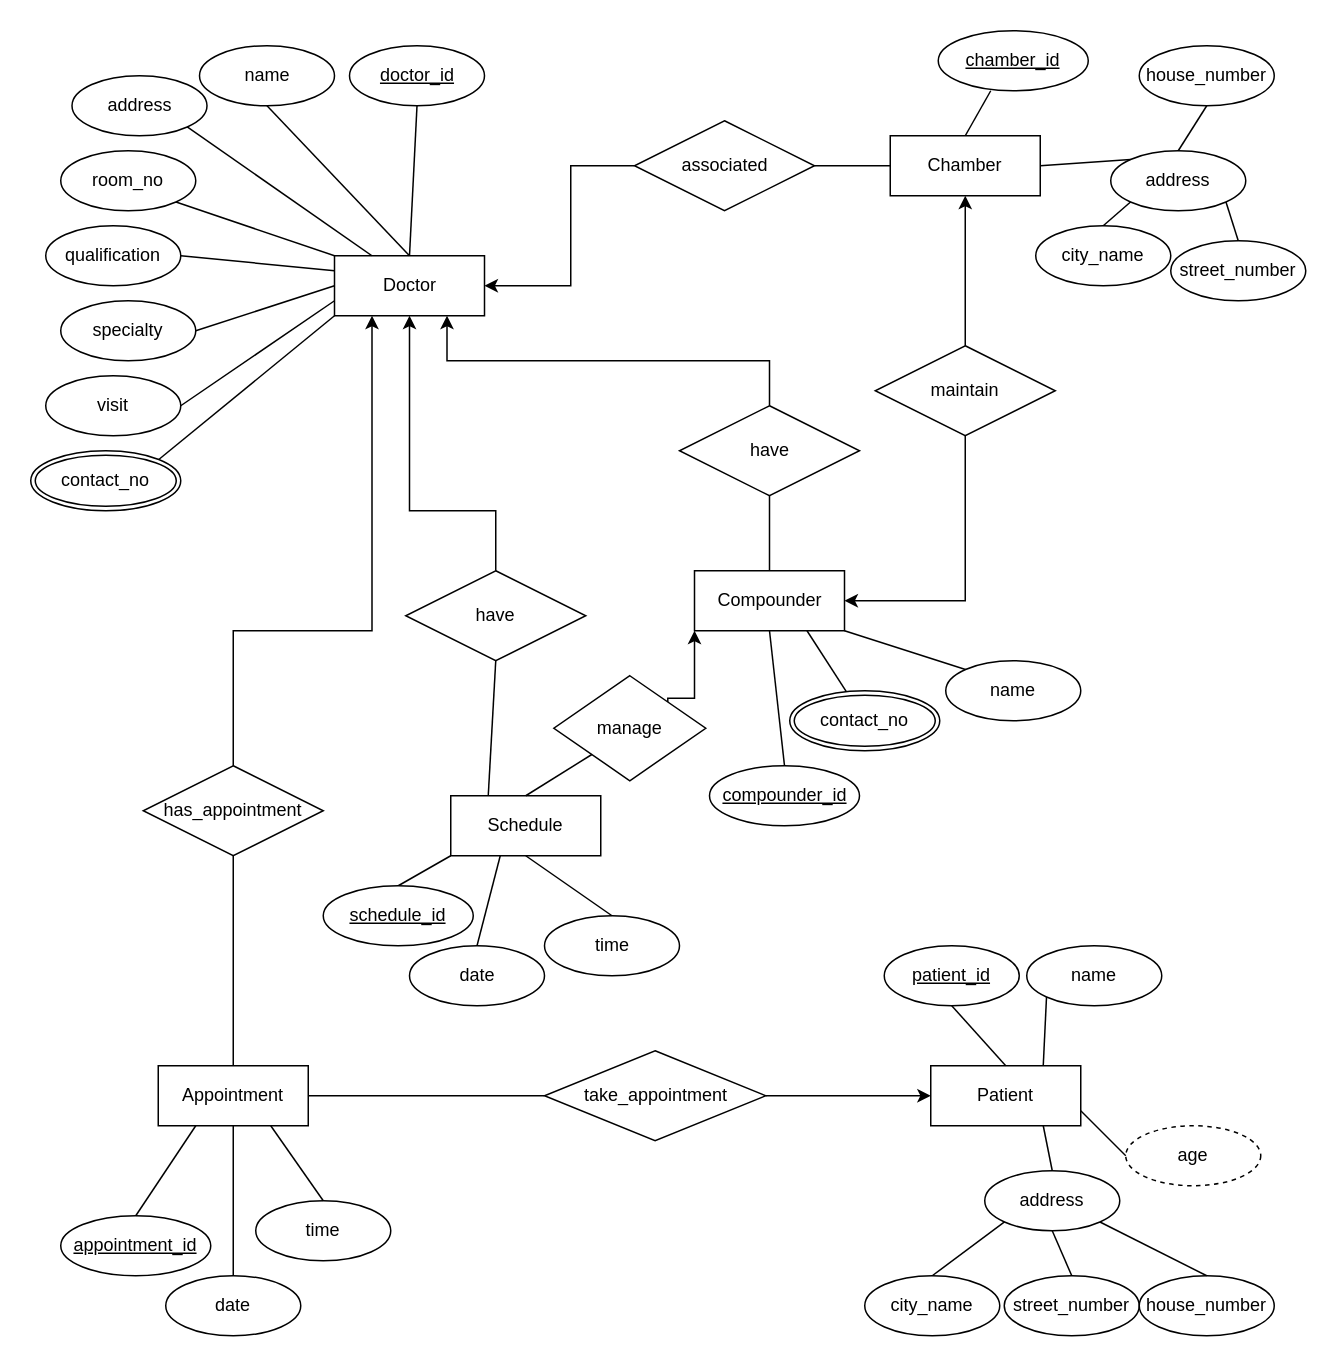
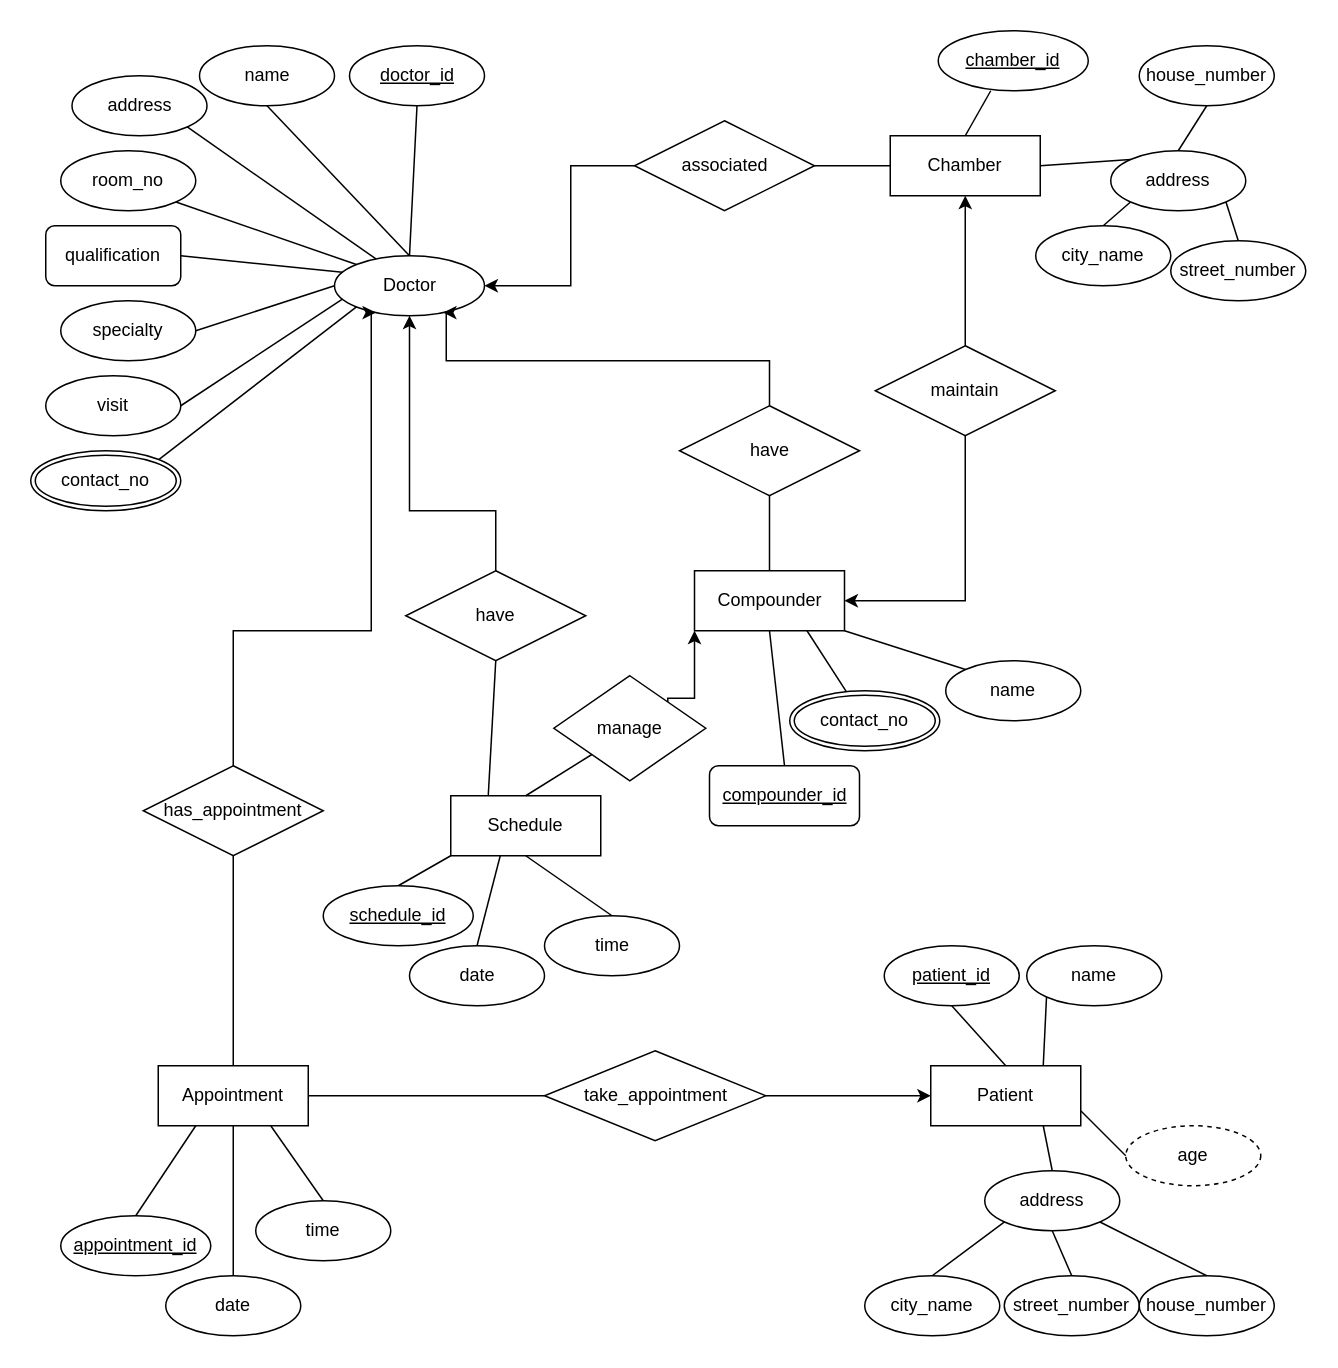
(113, 256) -> (113, 256)
(410, 286) -> (410, 286)
(785, 796) -> (785, 796)
